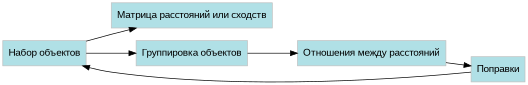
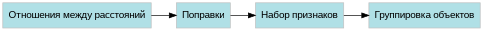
(192, 15) -> none
(44, 53) -> (300, 15)
(269, 53) -> none
